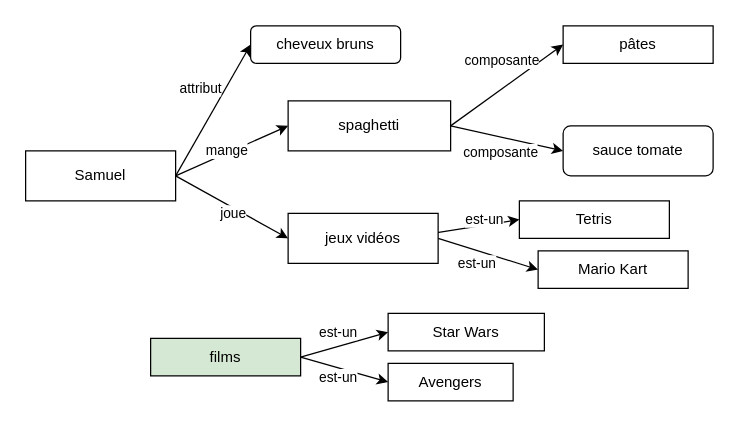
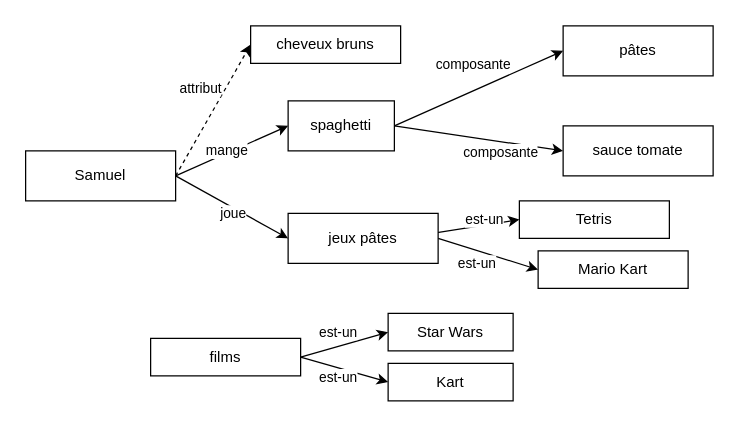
(326, 44) -> (326, 44)
(638, 44) -> (638, 51)
(212, 111) -> (212, 111)
(369, 126) -> (341, 126)
(638, 151) -> (638, 151)
(363, 238) -> (363, 238)
(466, 332) -> (451, 332)
(226, 357) -> (226, 357)
(451, 382) -> (451, 382)
